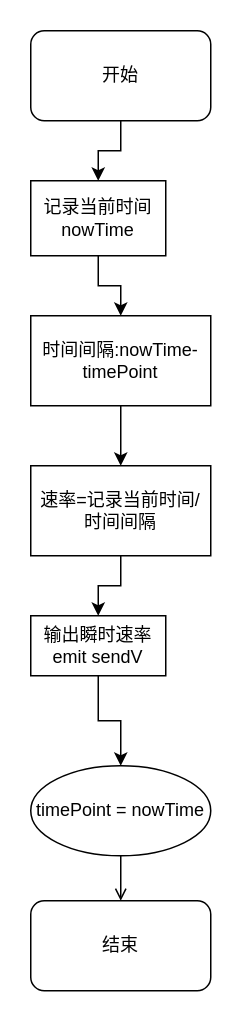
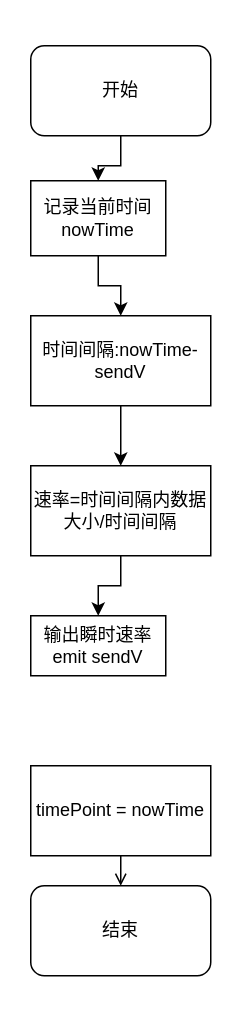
(121, 76) -> (121, 91)
(121, 361) -> (121, 361)
(121, 511) -> (121, 511)
(104, 721) -> none
(121, 811) -> (121, 811)
(121, 946) -> (121, 931)
